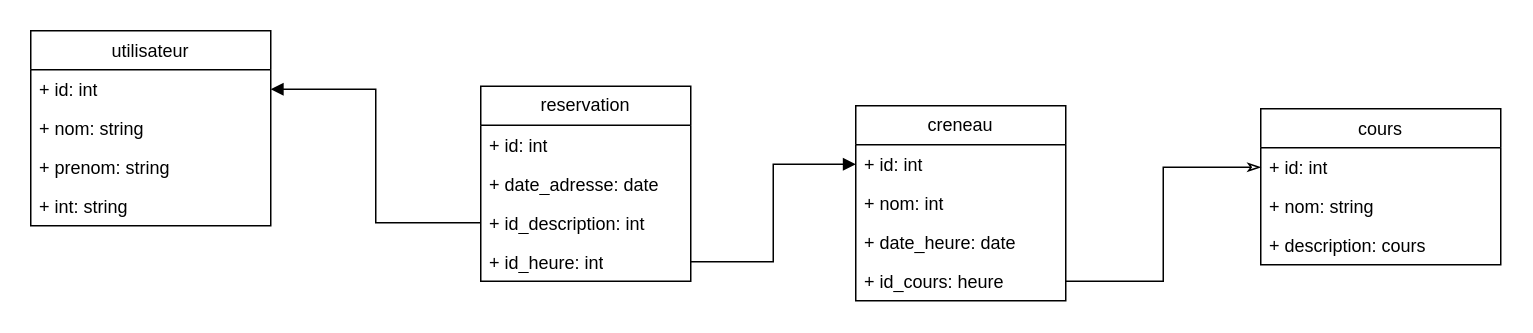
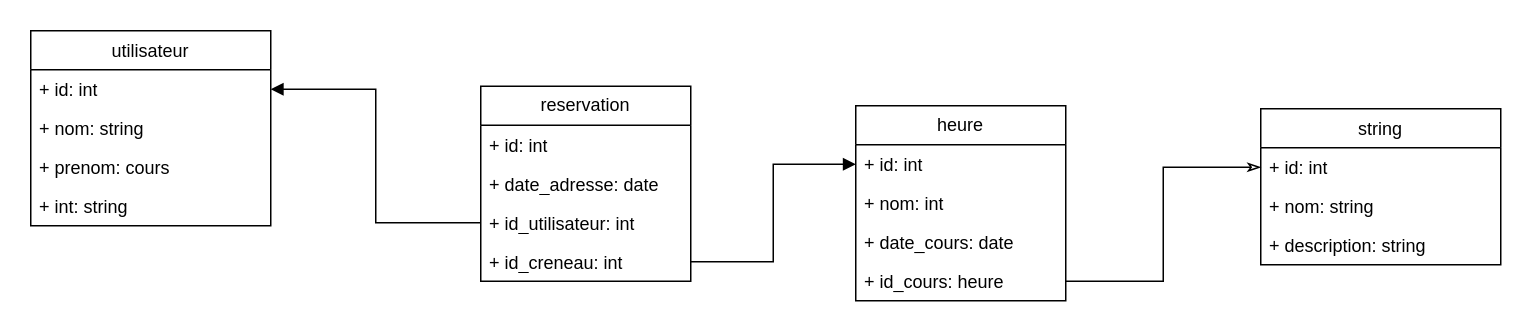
(961, 125) -> (961, 125)
(1381, 130) -> (1381, 130)
(111, 169) -> (108, 169)
(579, 225) -> (577, 225)
(948, 244) -> (948, 244)
(1359, 247) -> (1362, 247)
(554, 264) -> (564, 264)
